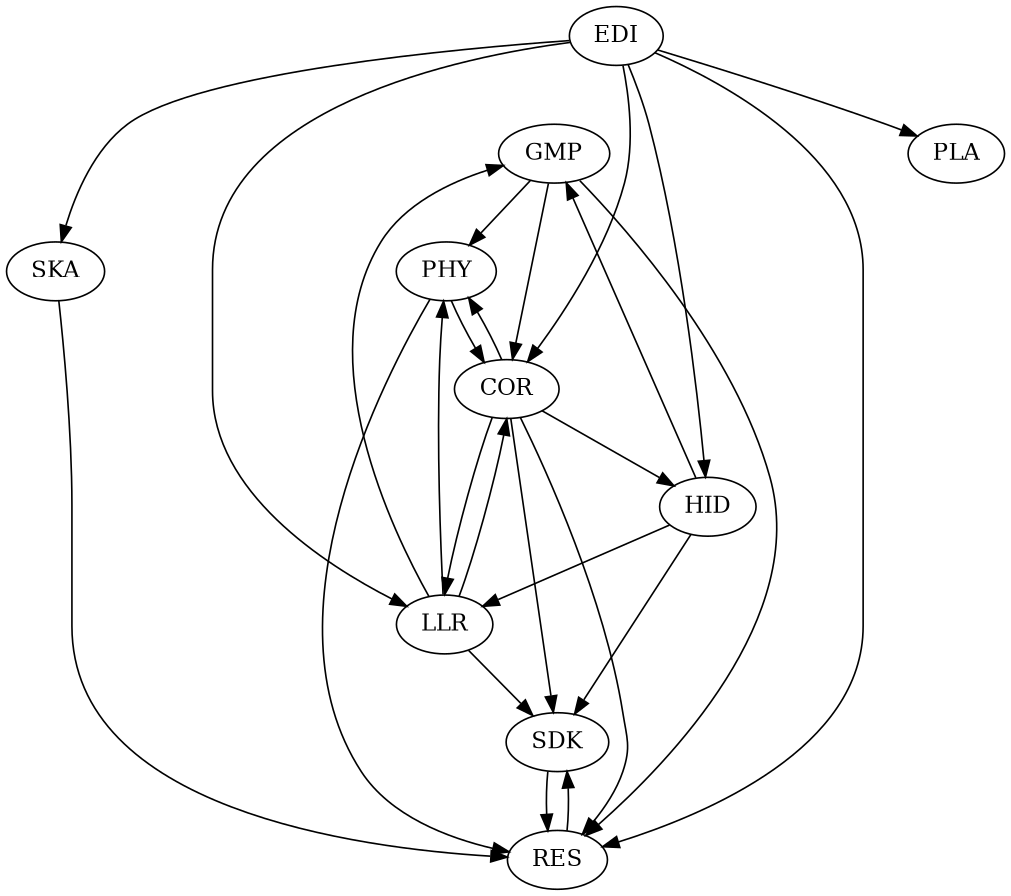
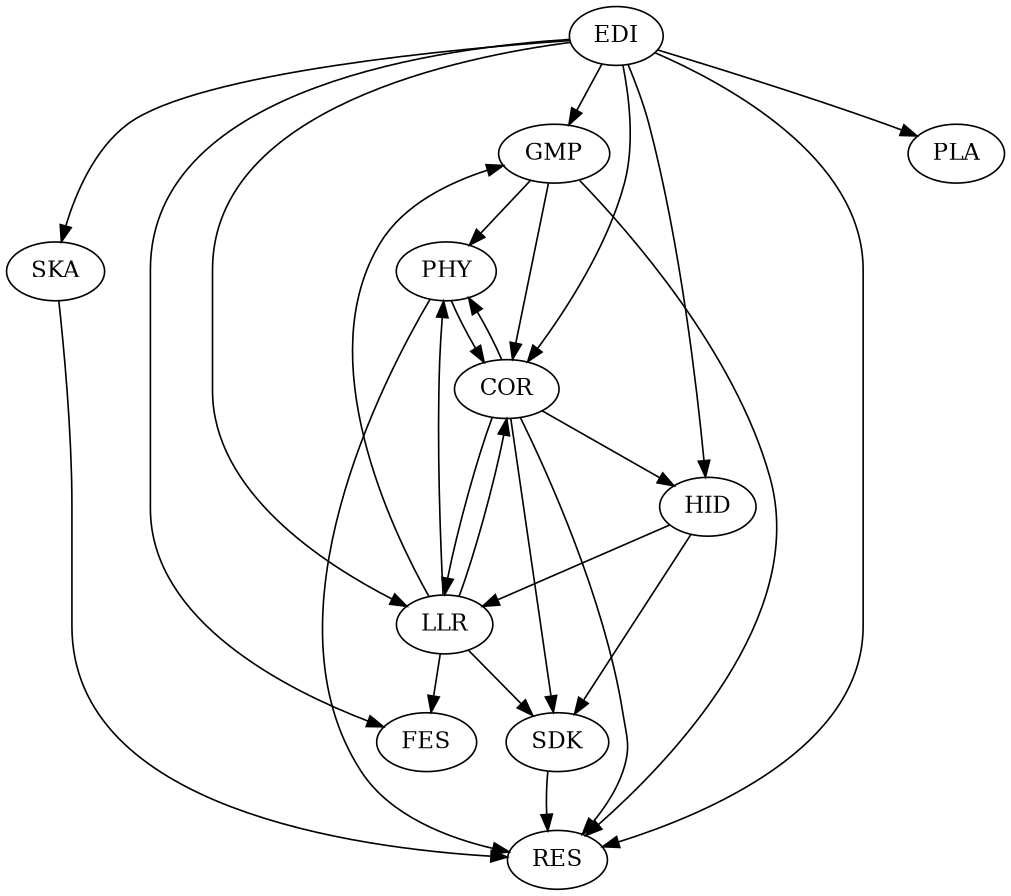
(634, 338) -> (589, 87)
none -> (427, 742)
(568, 810) -> none
